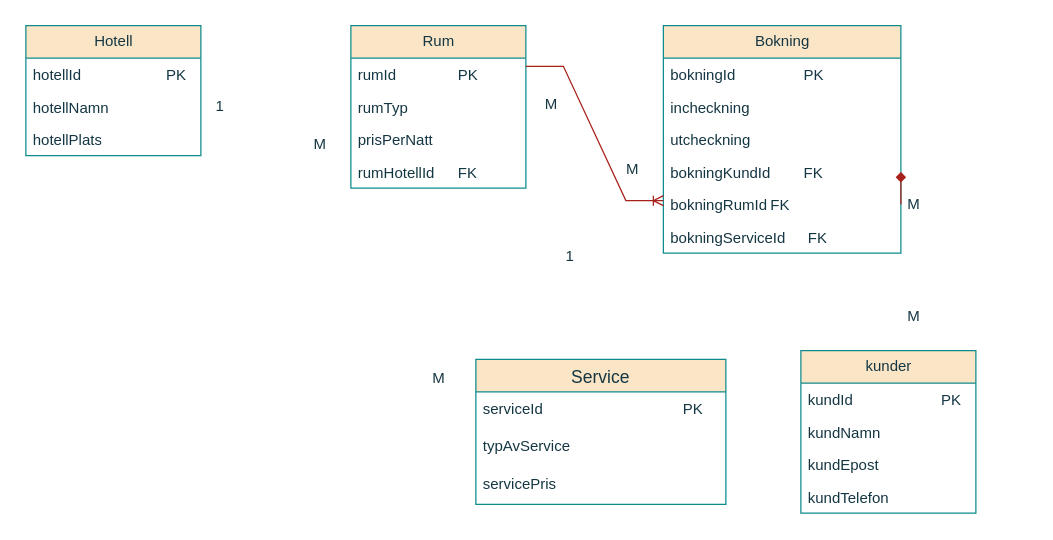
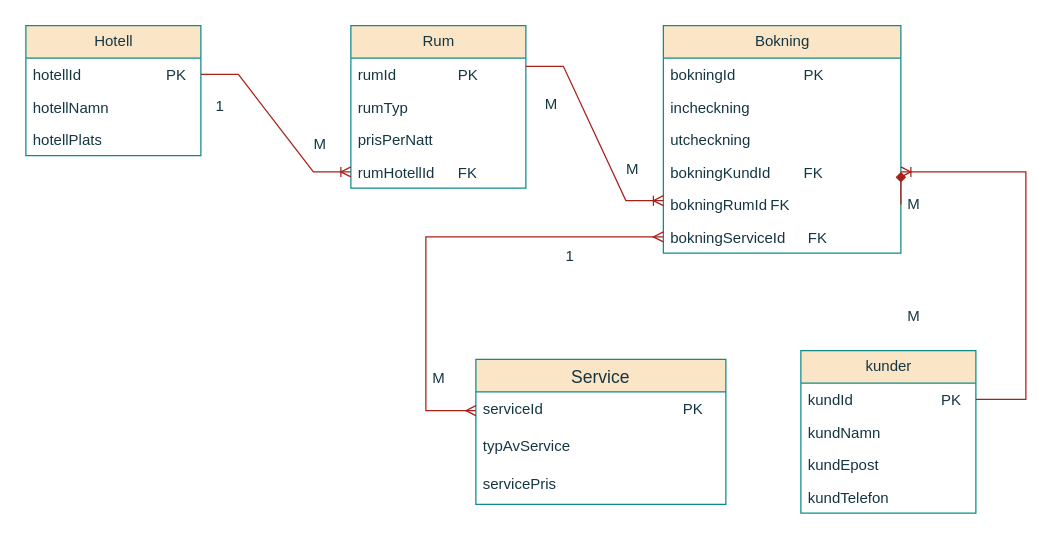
none -> (275, 122)
none -> (433, 237)
none -> (1026, 248)
